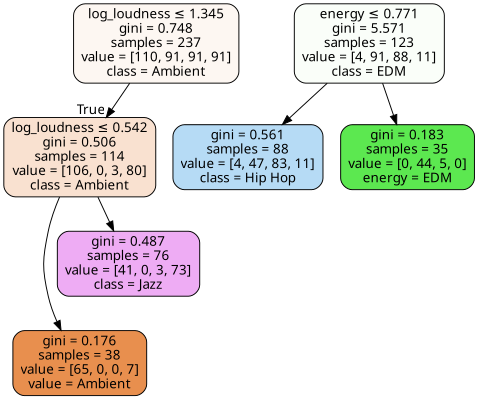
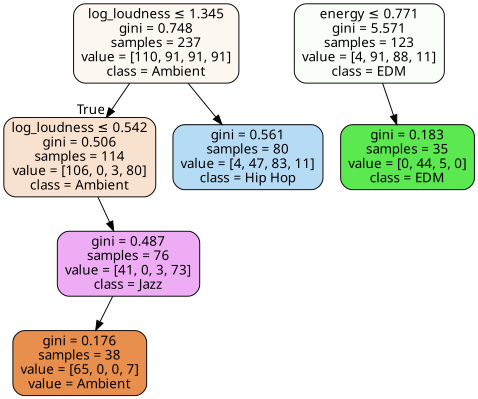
(308, 101) -> (202, 100)
(248, 150) -> (248, 150)
(408, 178) -> (408, 178)
(44, 259) -> (106, 309)
